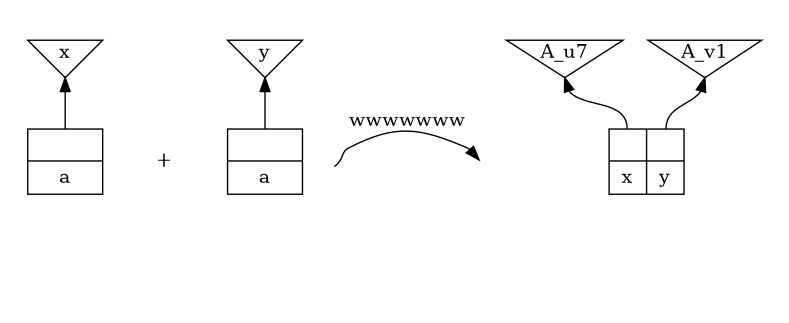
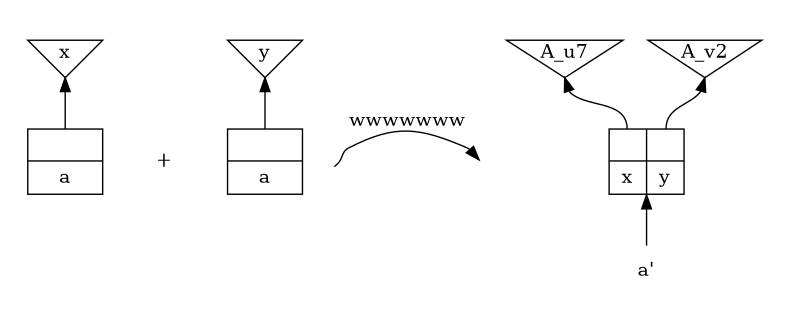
(705, 53) -> (705, 53)
none -> (647, 271)
